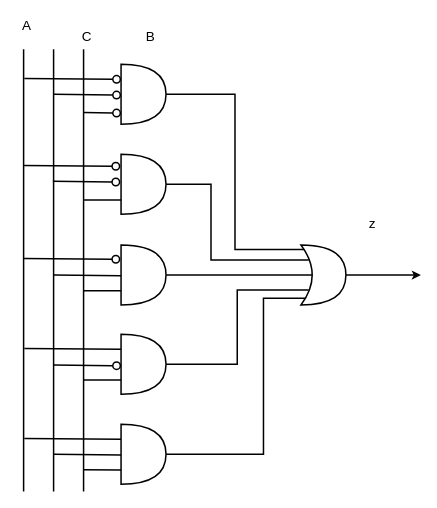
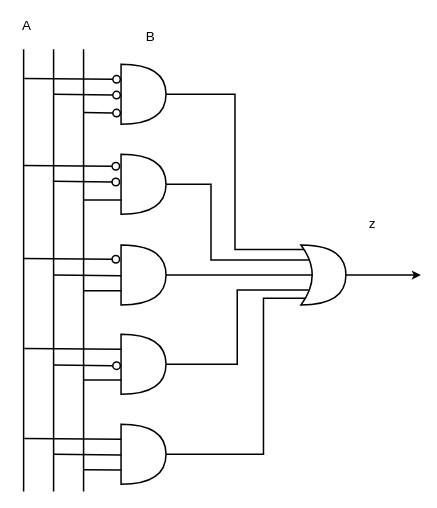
(87, 34) -> none
